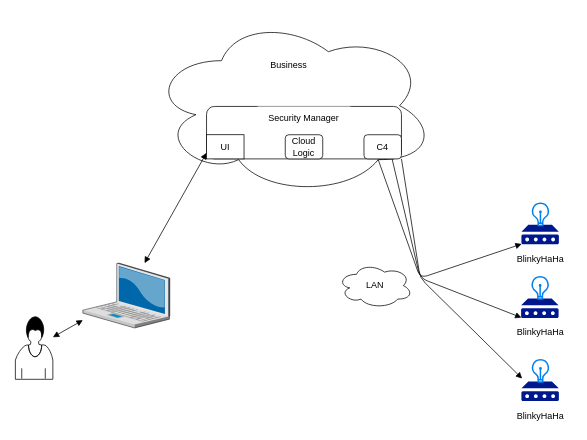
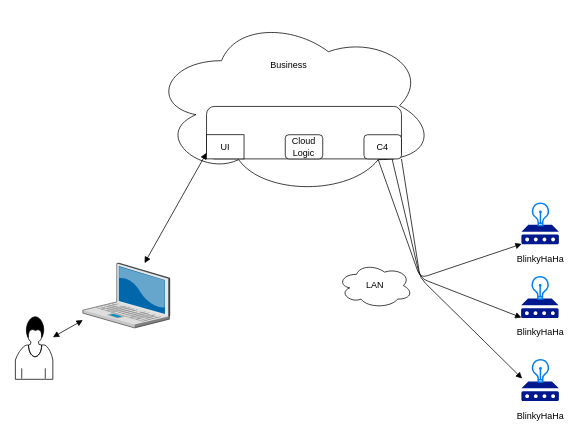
(304, 118) -> none
